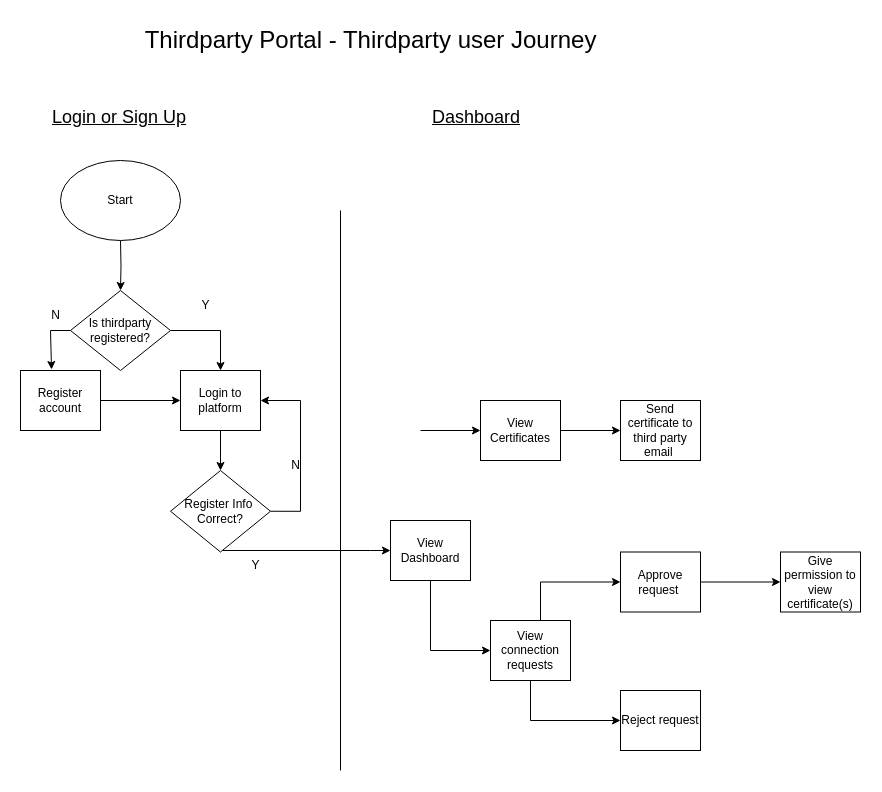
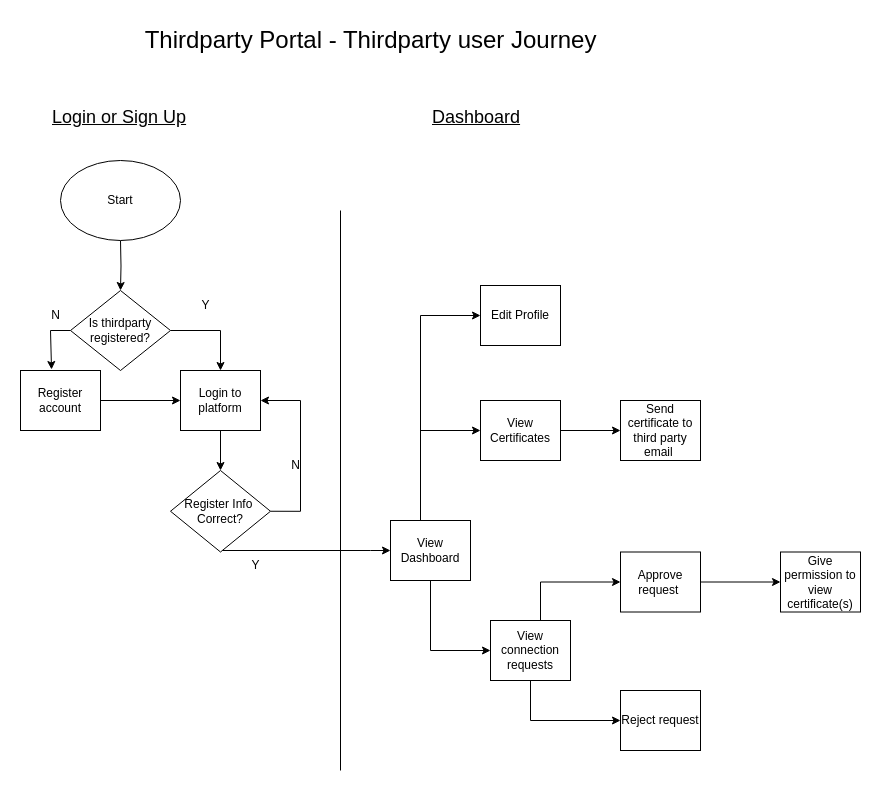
none -> (521, 316)
none -> (421, 392)
